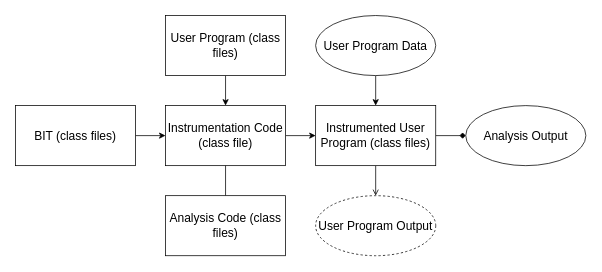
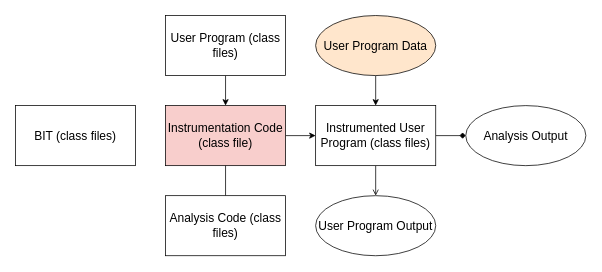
(375, 45) -> (375, 45)
(147, 135) -> none
(225, 135) -> (225, 135)
(375, 225) -> (375, 225)
